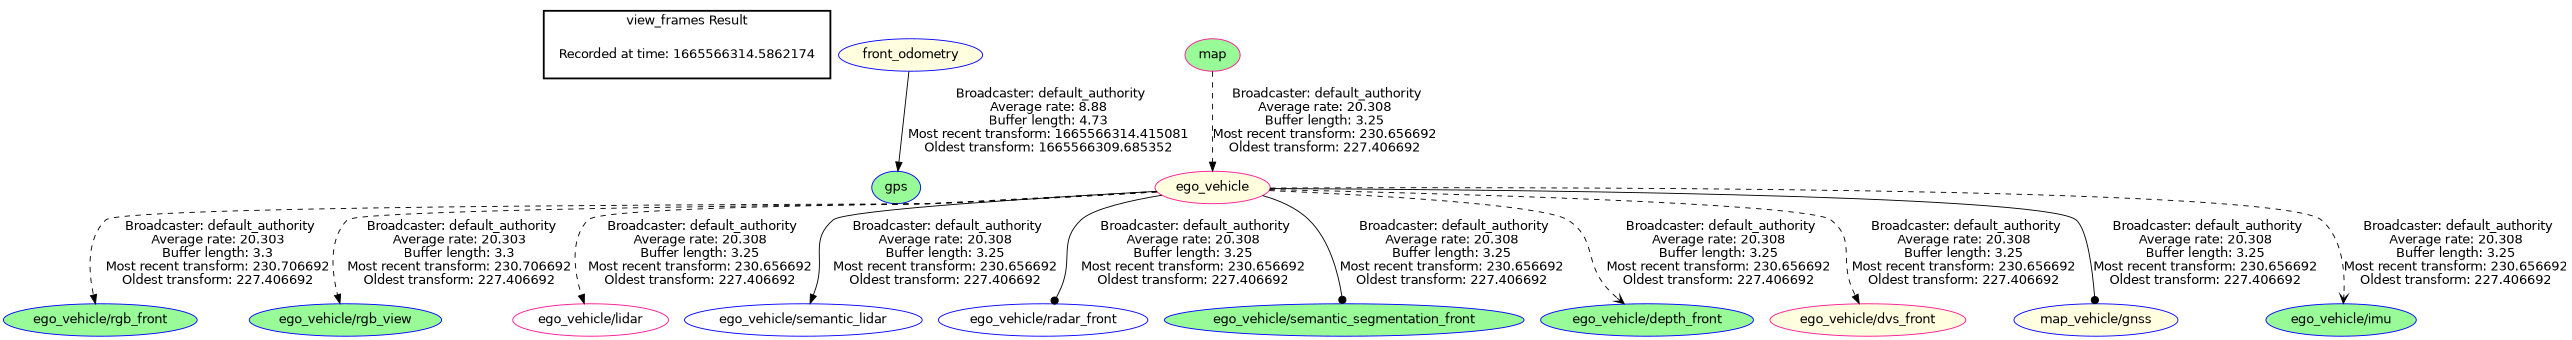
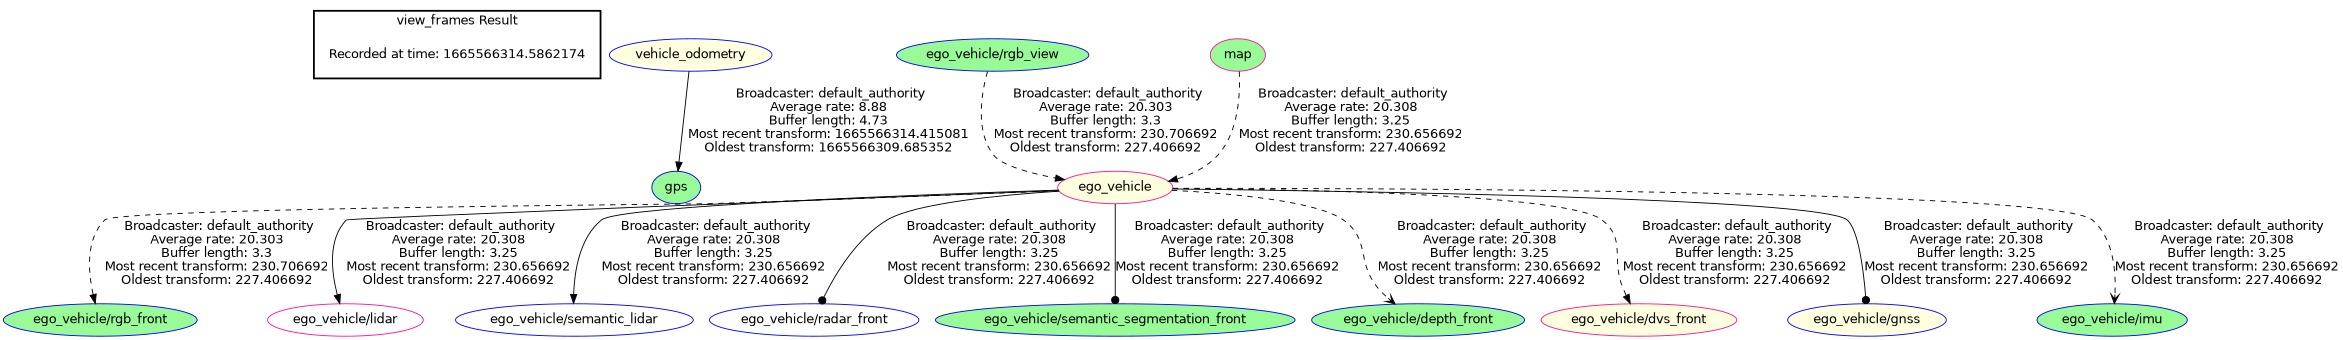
(911, 55) -> (691, 55)
(833, 205) -> (525, 212)
(713, 207) -> (988, 147)
(2096, 320) -> (1867, 320)
